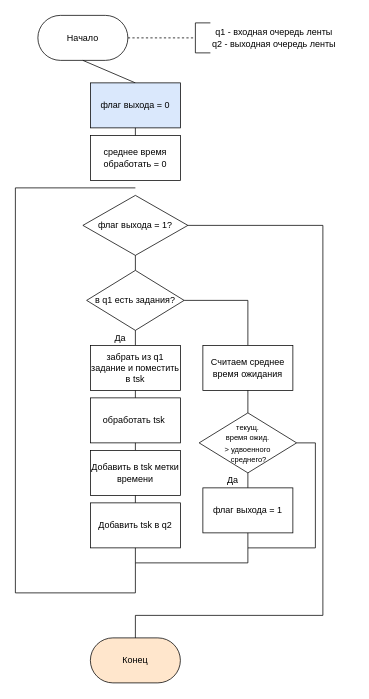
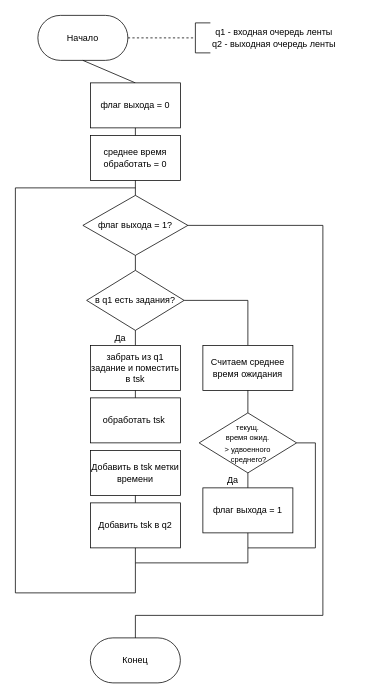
(135, 105) -> (135, 105)
none -> (135, 189)
(135, 447) -> none
(135, 660) -> (135, 660)
